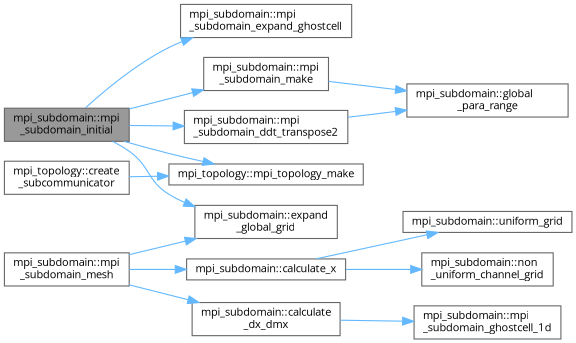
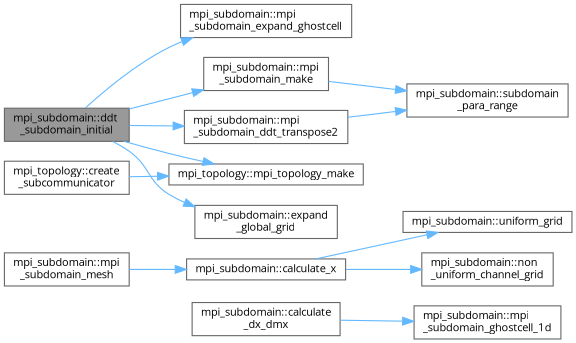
(487, 100) -> (487, 100)
(67, 125) -> (67, 125)
(157, 248) -> none
(159, 292) -> none
